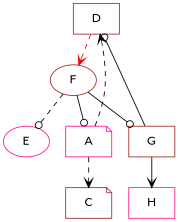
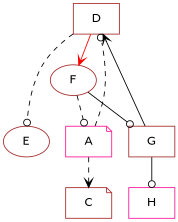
(86, 46) -> (86, 46)
(126, 83) -> (126, 83)
(105, 85) -> (105, 85)
(80, 107) -> (80, 107)
(52, 108) -> (40, 71)
(26, 142) -> (26, 142)
(152, 169) -> (152, 169)
